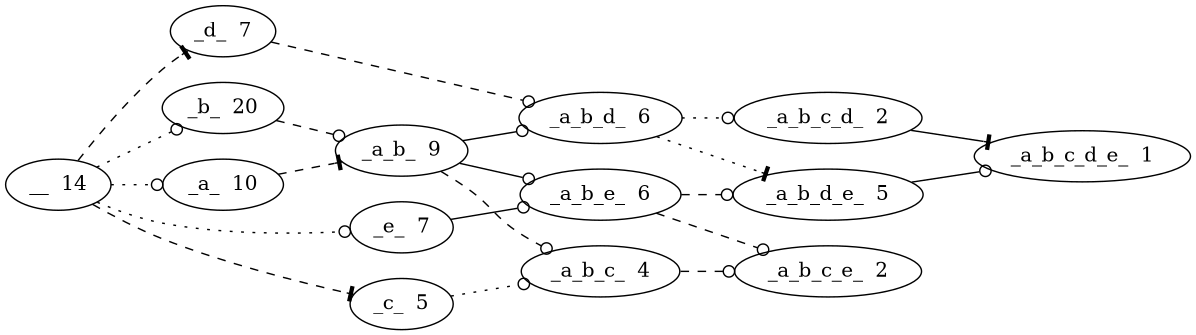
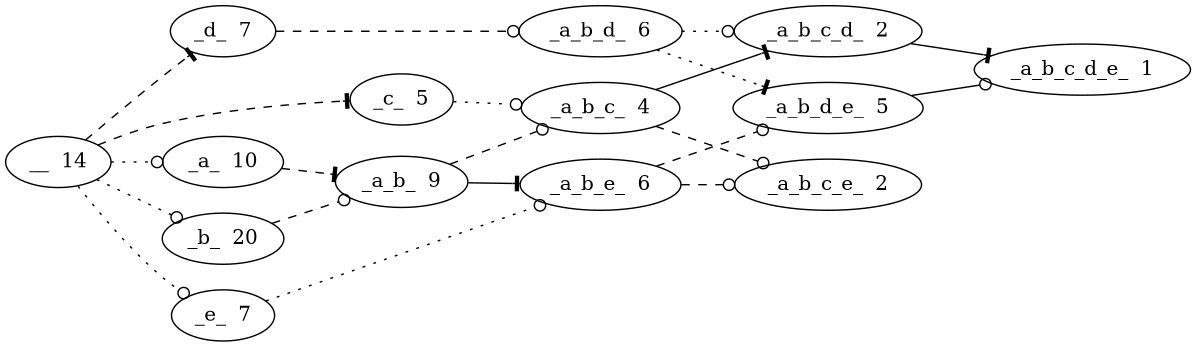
none -> (701, 74)
(490, 136) -> none
(491, 170) -> (490, 183)
(483, 214) -> (400, 254)
